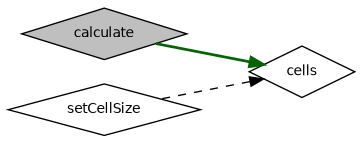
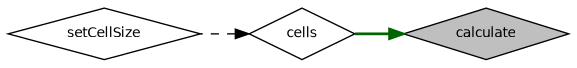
(203, 53) -> (372, 34)
